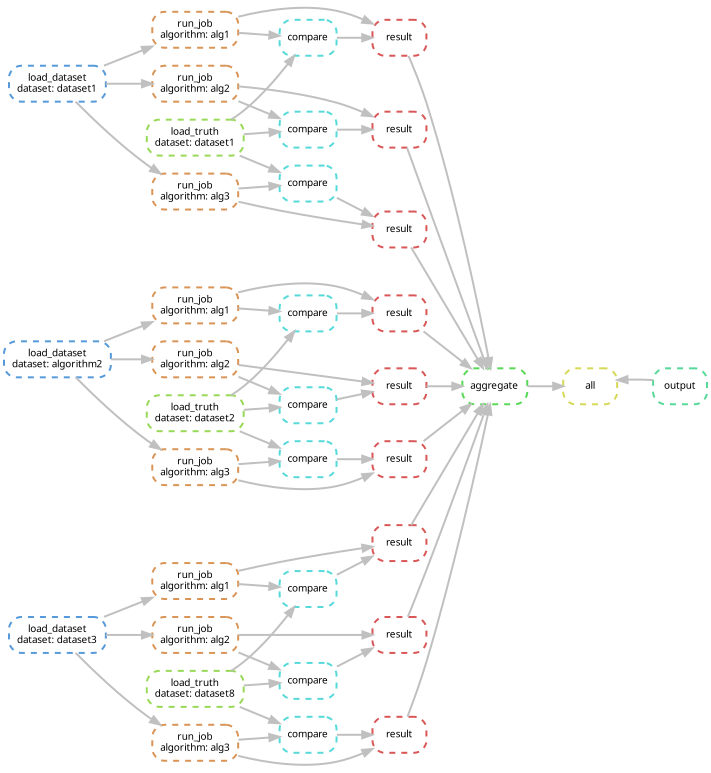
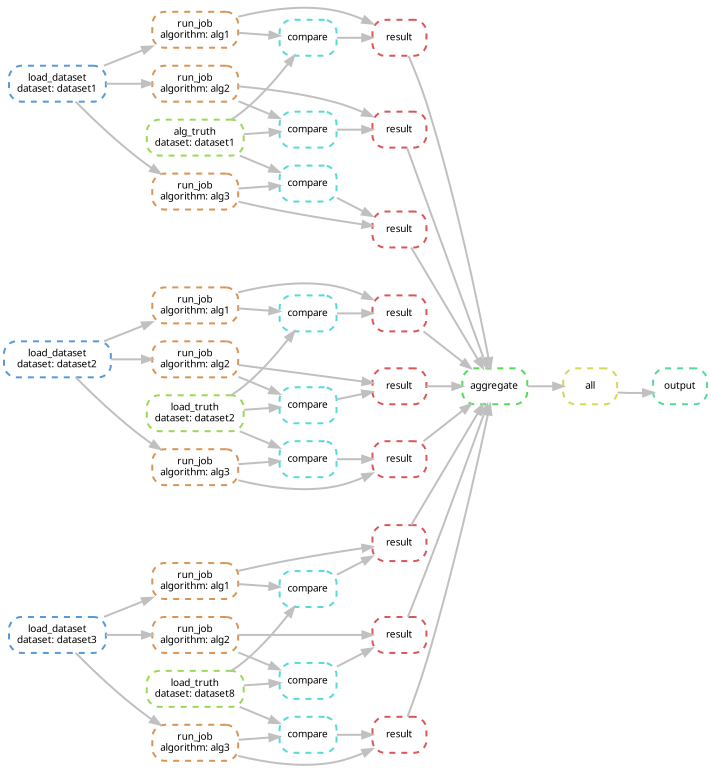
(195, 138) -> (195, 138)
(57, 359) -> (57, 359)
(640, 380) -> (630, 393)
